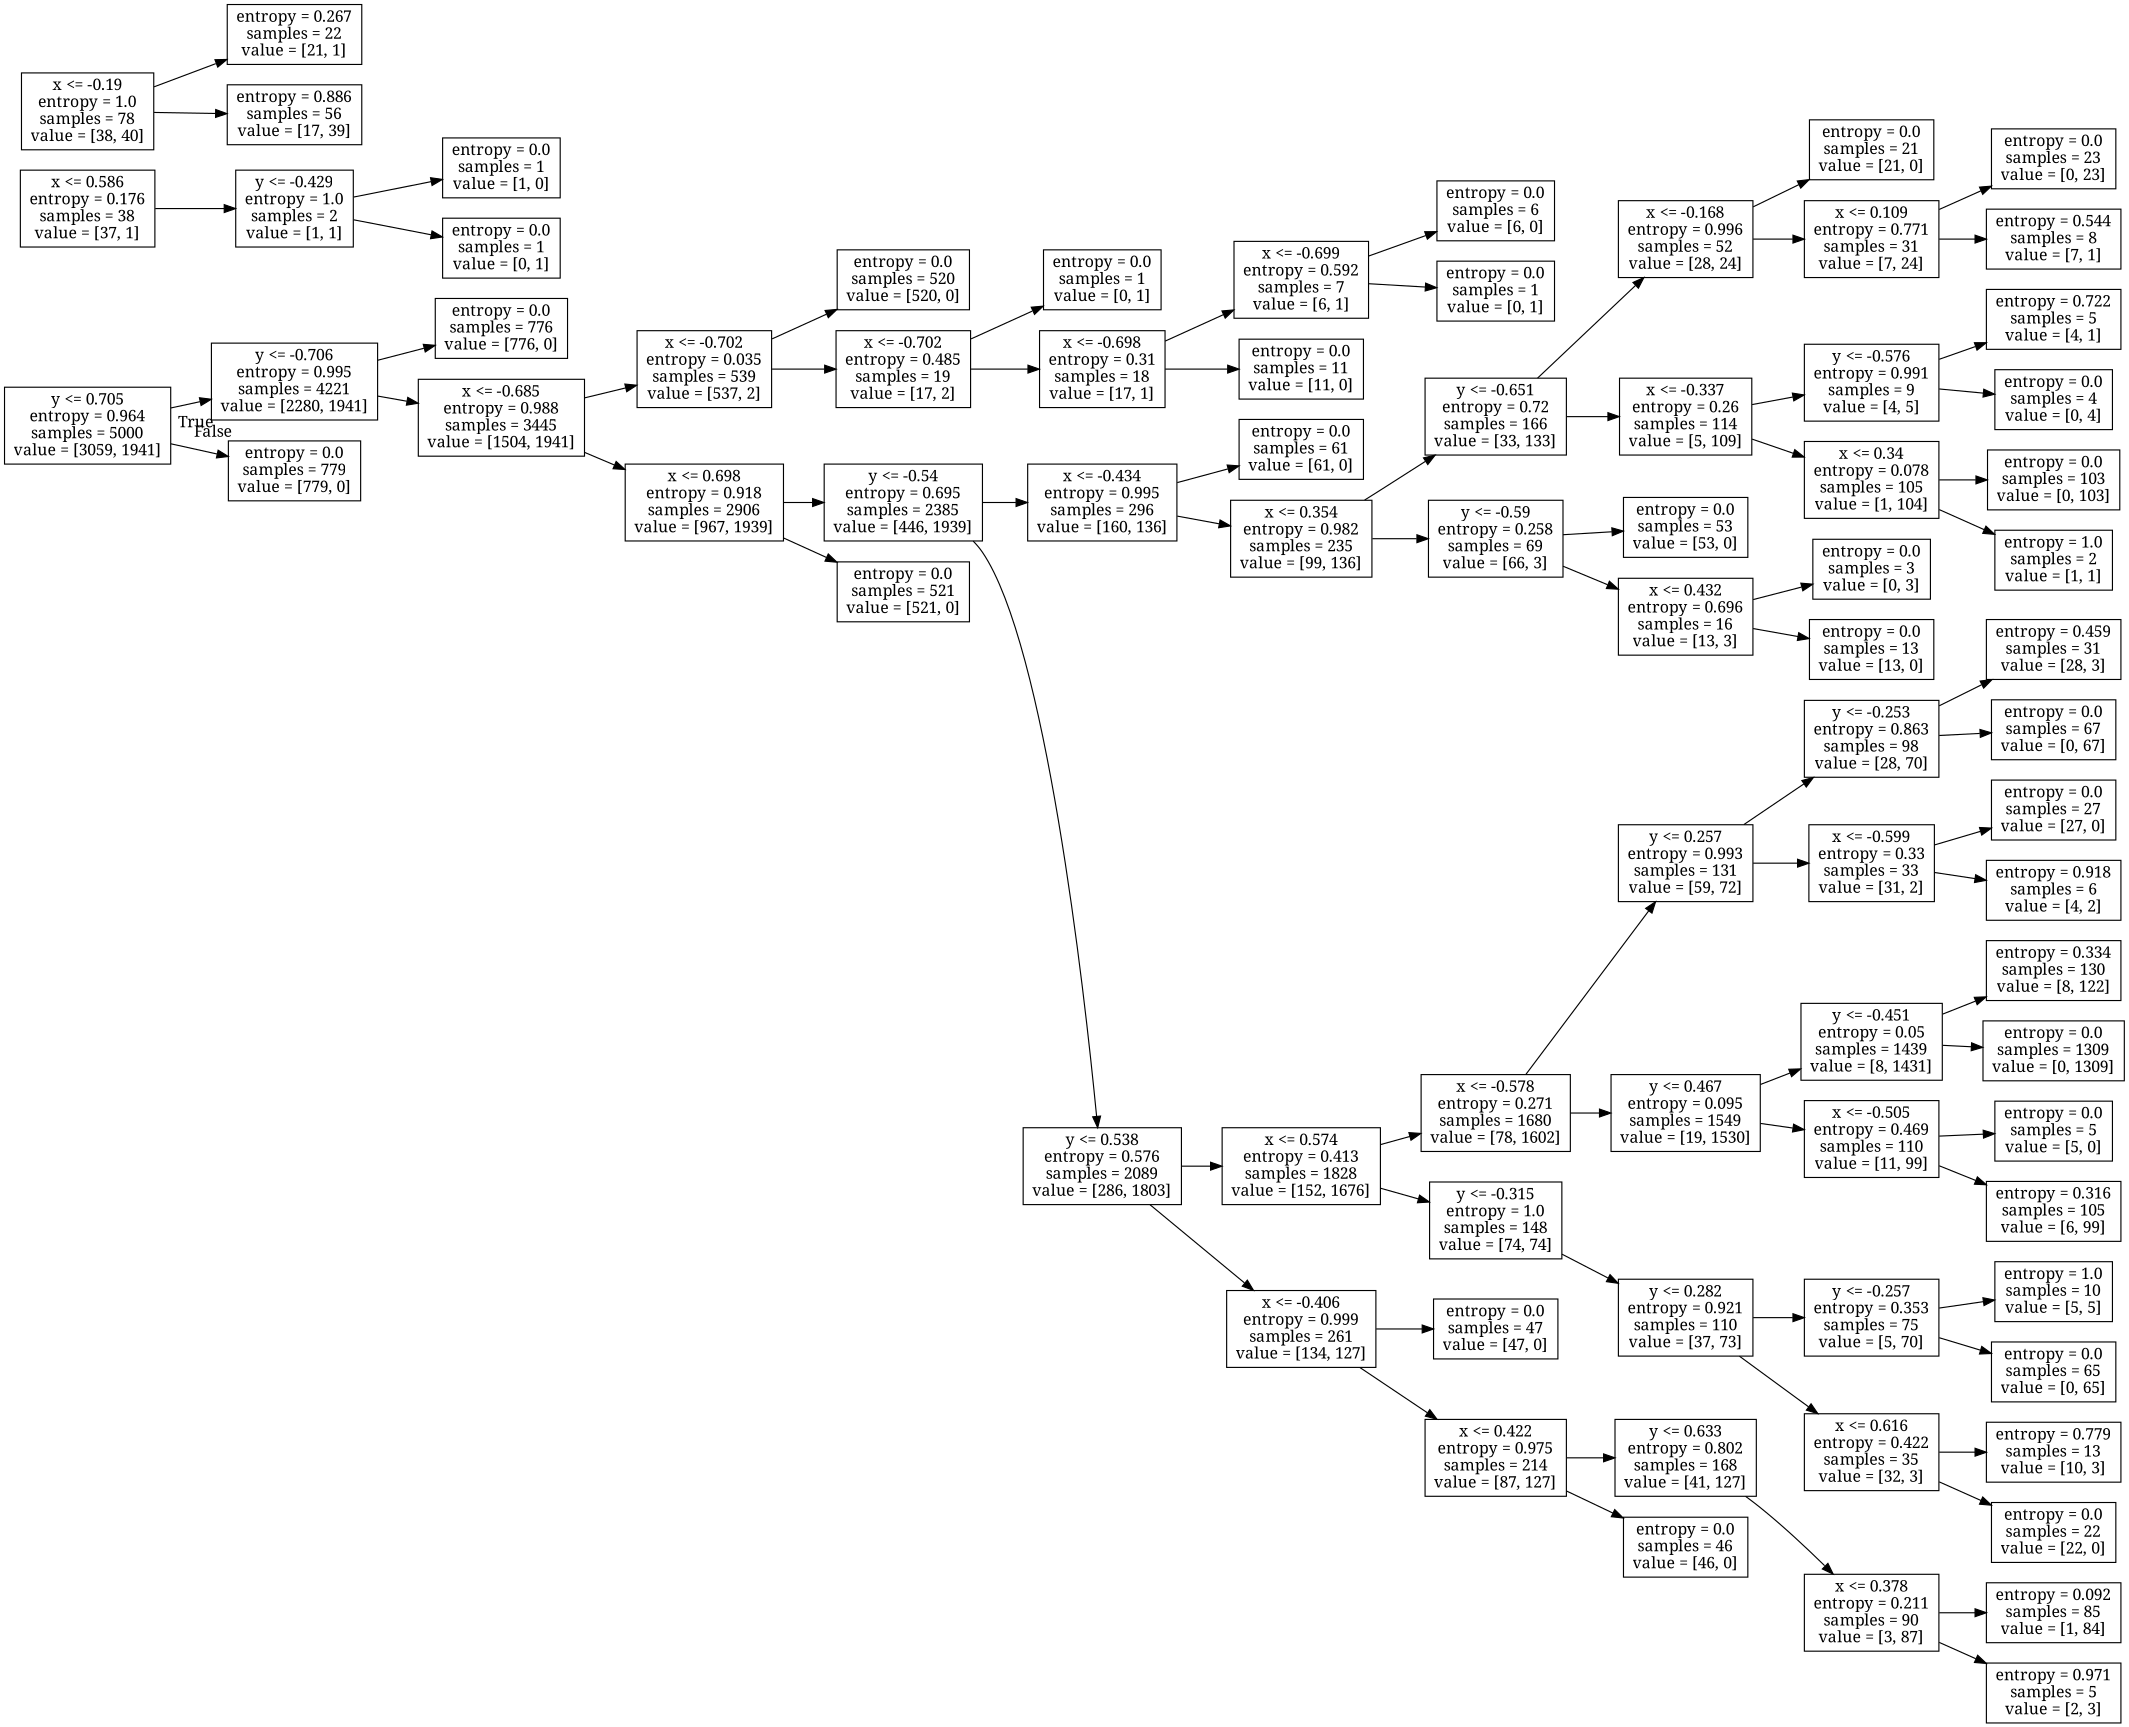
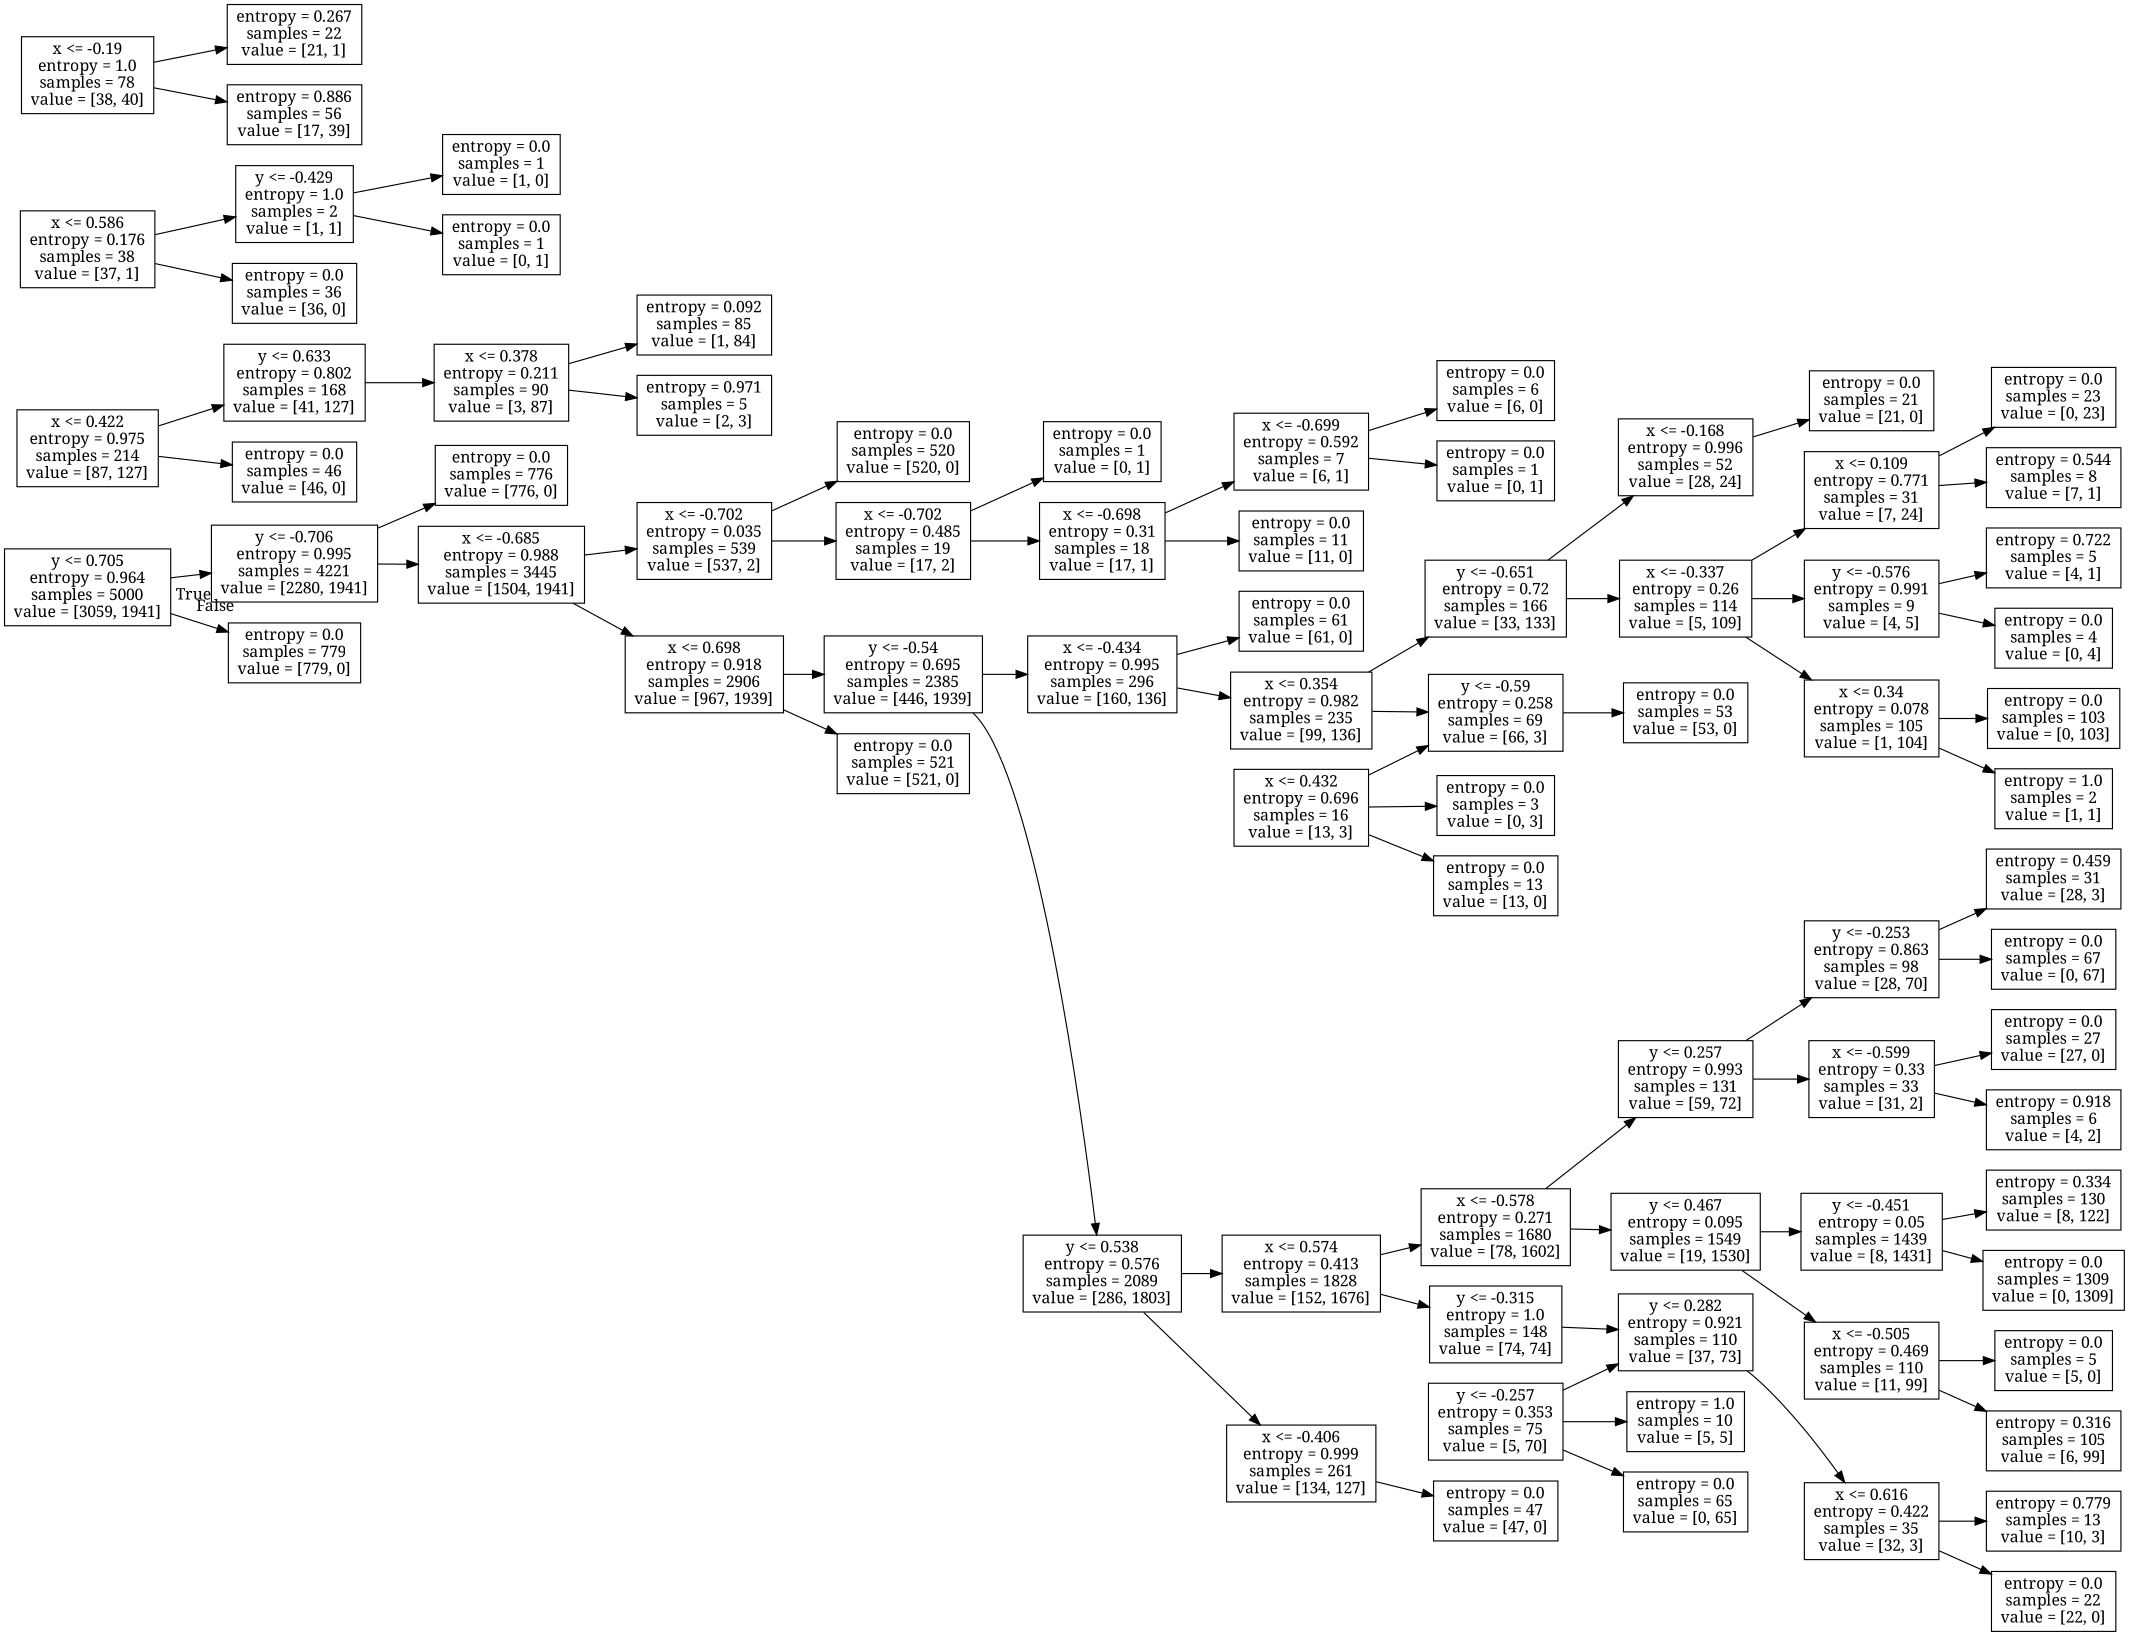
(1773, 239) -> (1774, 547)
none -> (295, 293)
(1585, 575) -> (1393, 763)
(1773, 1318) -> (1586, 1379)
(1394, 1390) -> none
